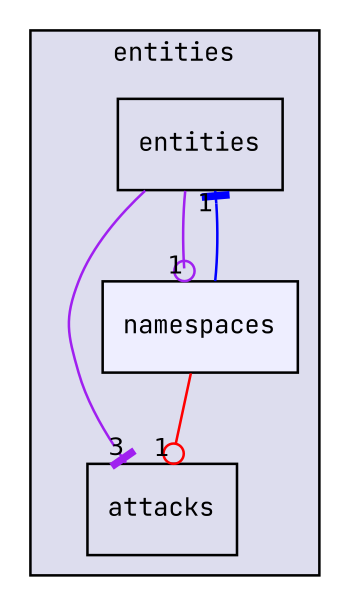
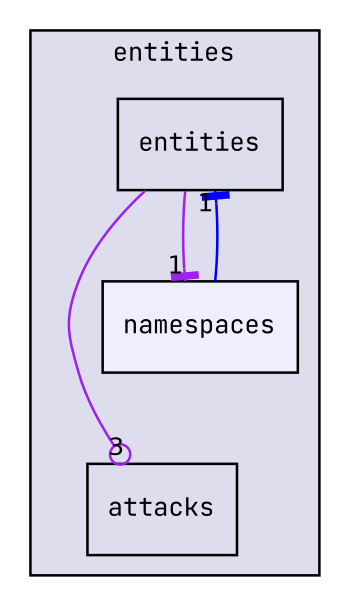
(183, 230) -> (183, 230)
(70, 311) -> (70, 311)
(183, 408) -> none
